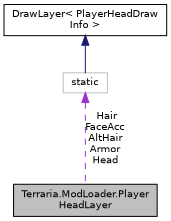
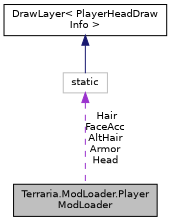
(85, 200) -> (85, 200)
